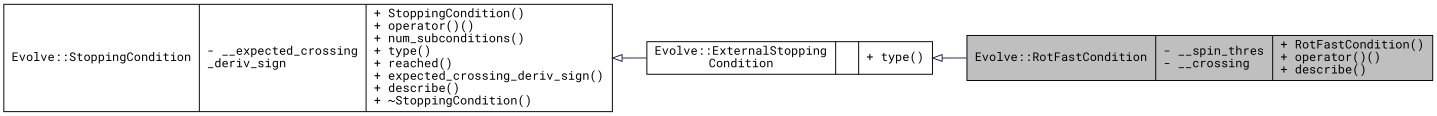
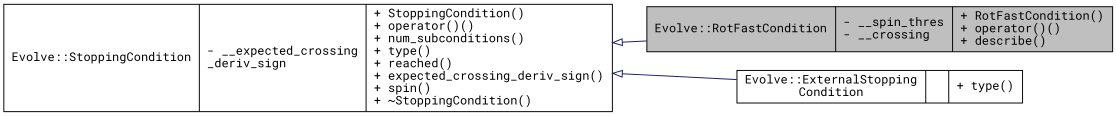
(954, 58) -> (635, 42)
(417, 89) -> (403, 89)
